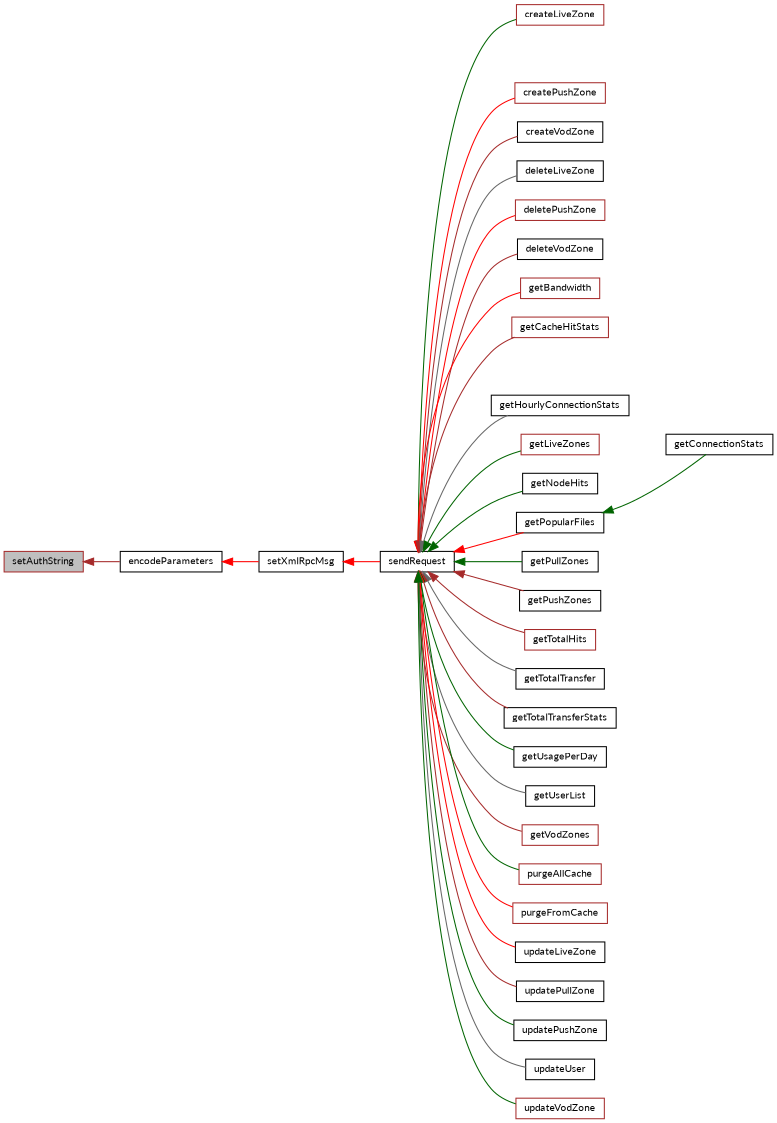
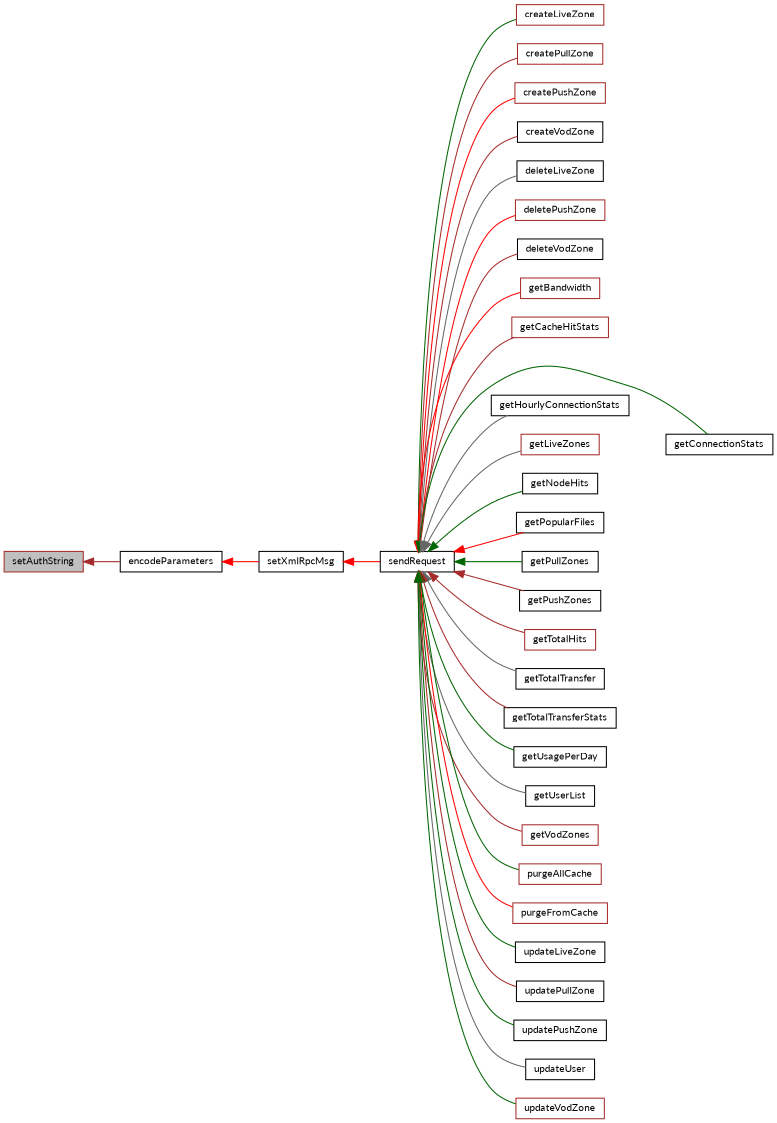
none -> (560, 54)
(661, 485) -> (519, 372)
(466, 487) -> (466, 487)
(446, 804) -> (446, 804)
